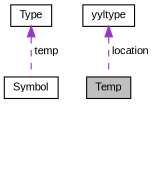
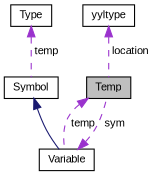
none -> (67, 160)
